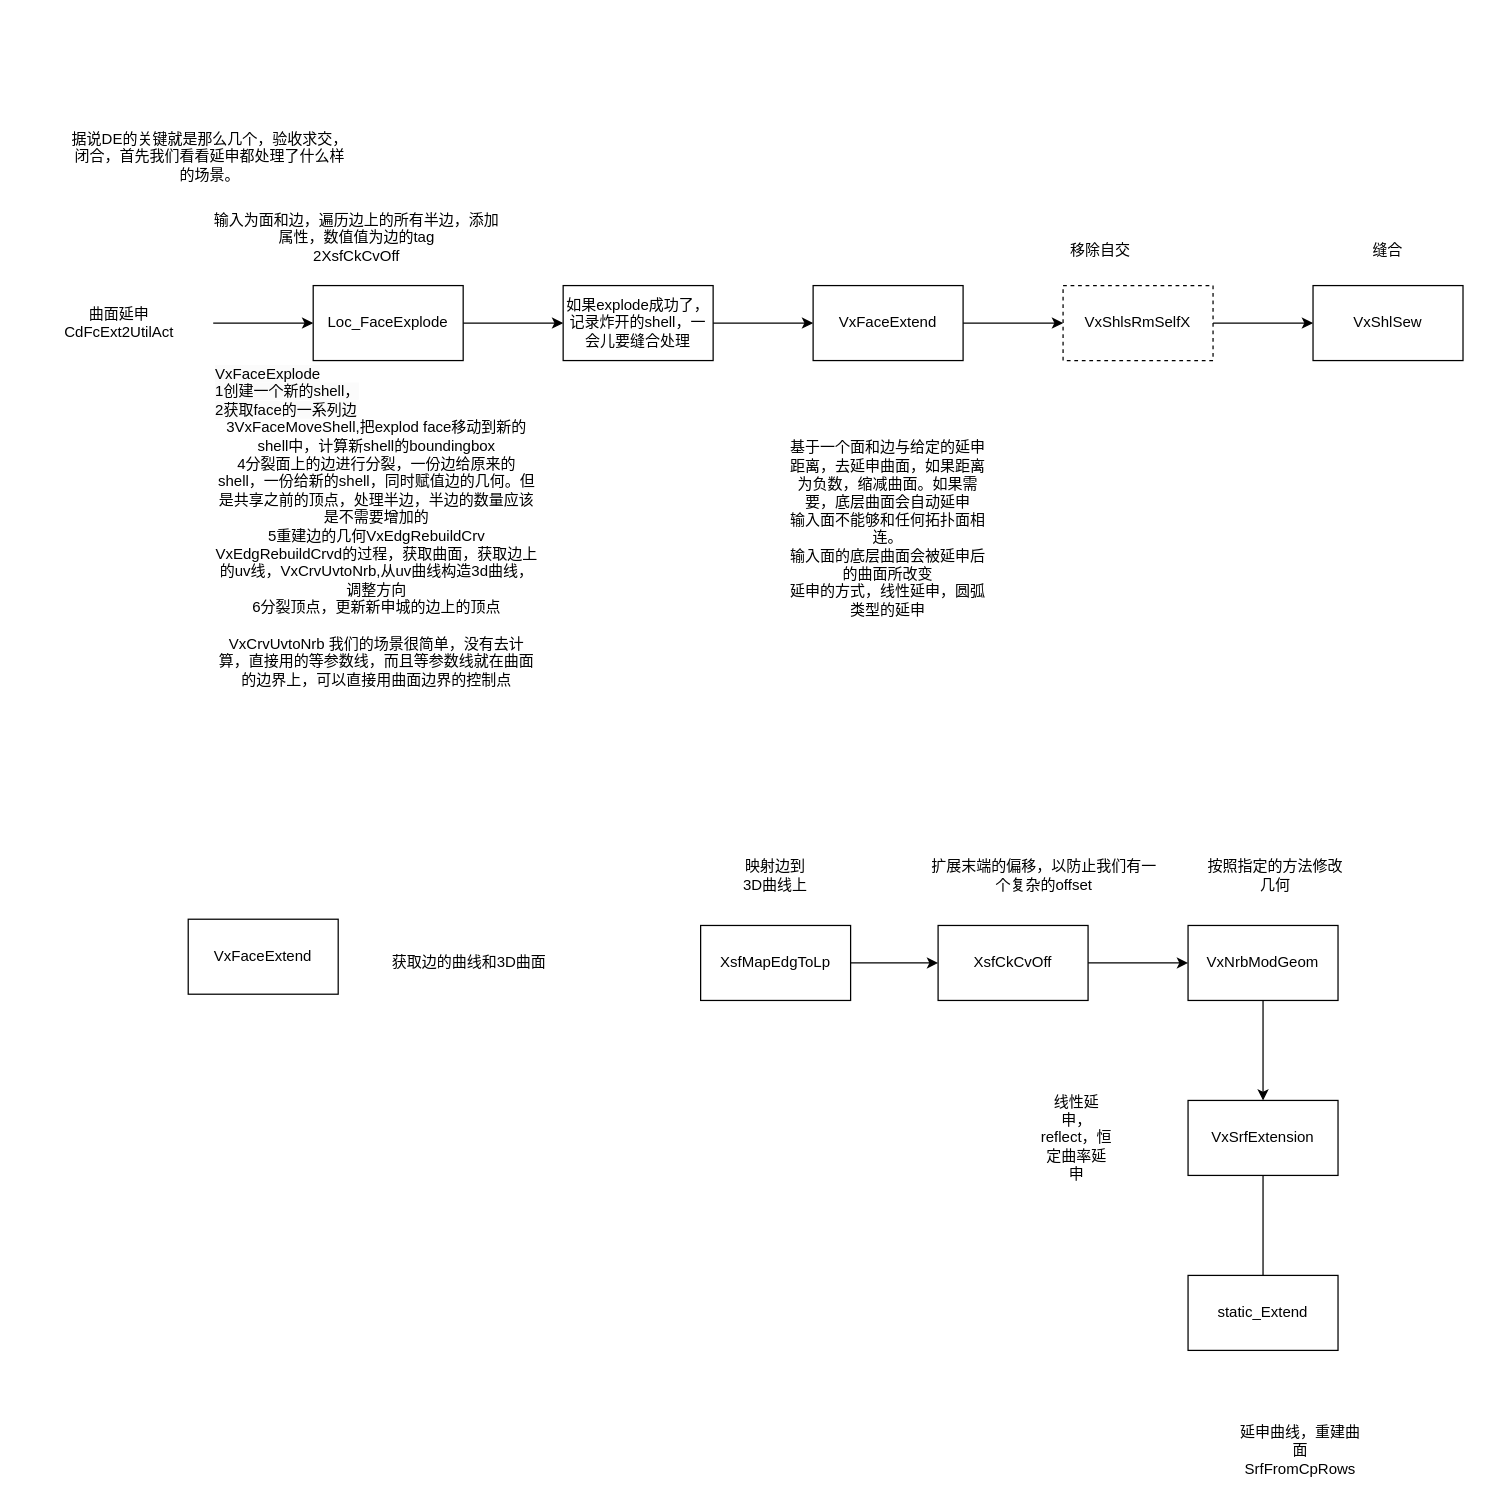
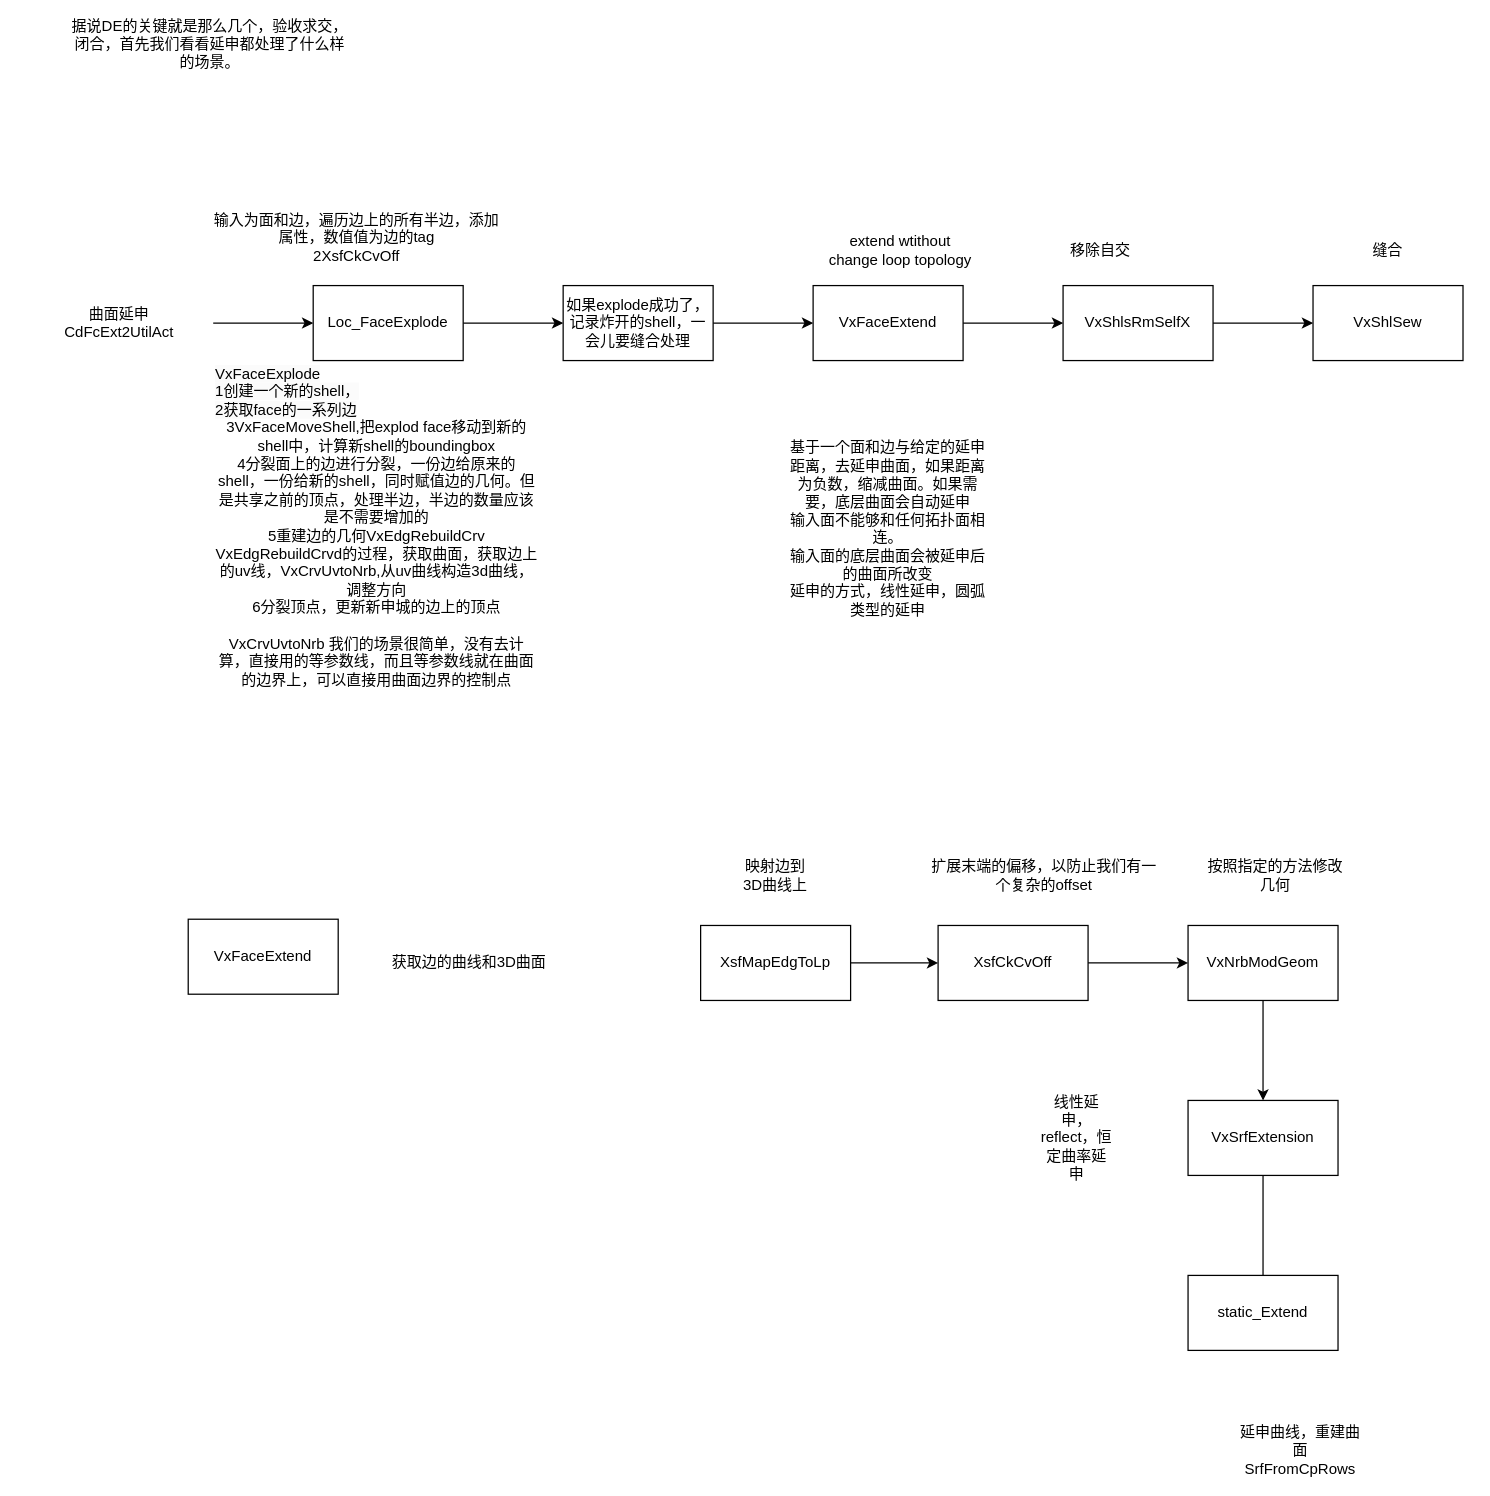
(210, 157) -> (210, 44)
none -> (901, 251)
(1138, 323) -> (1138, 323)
